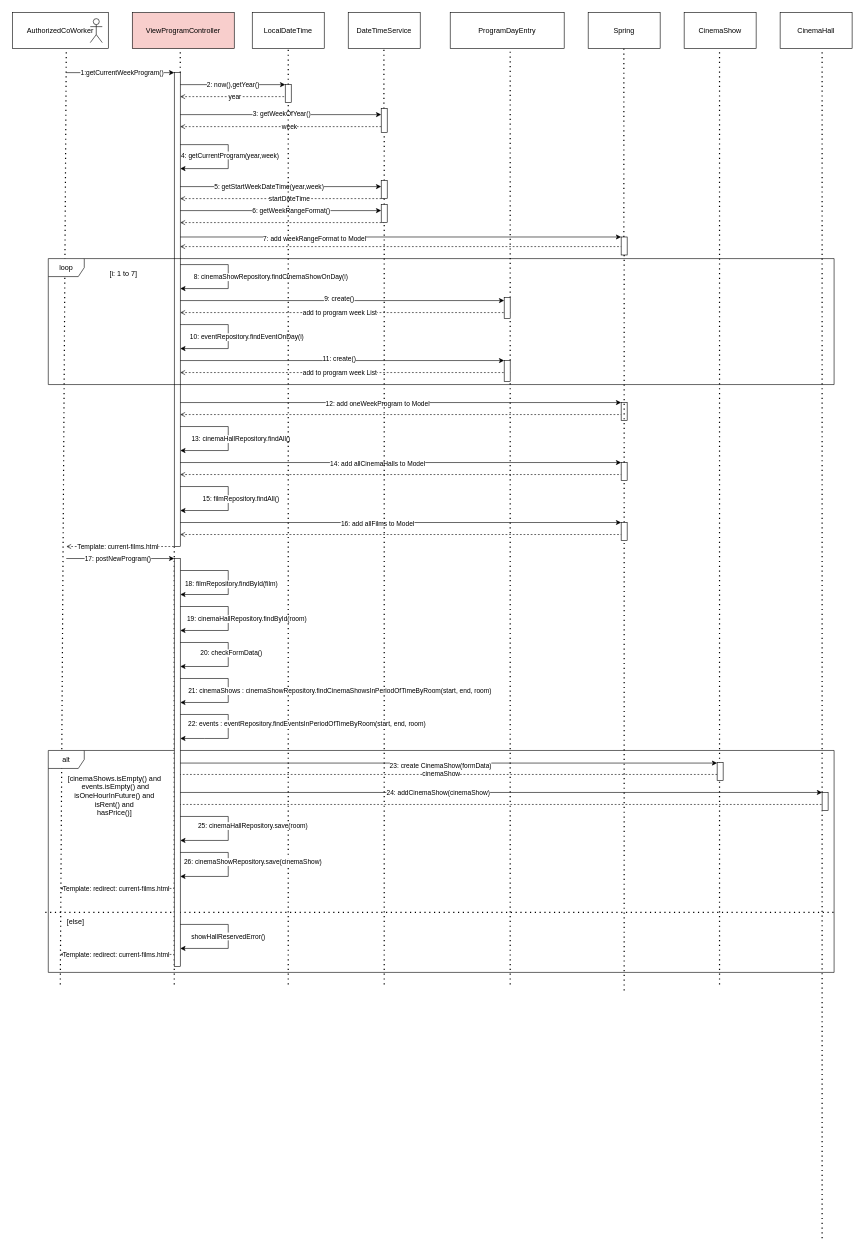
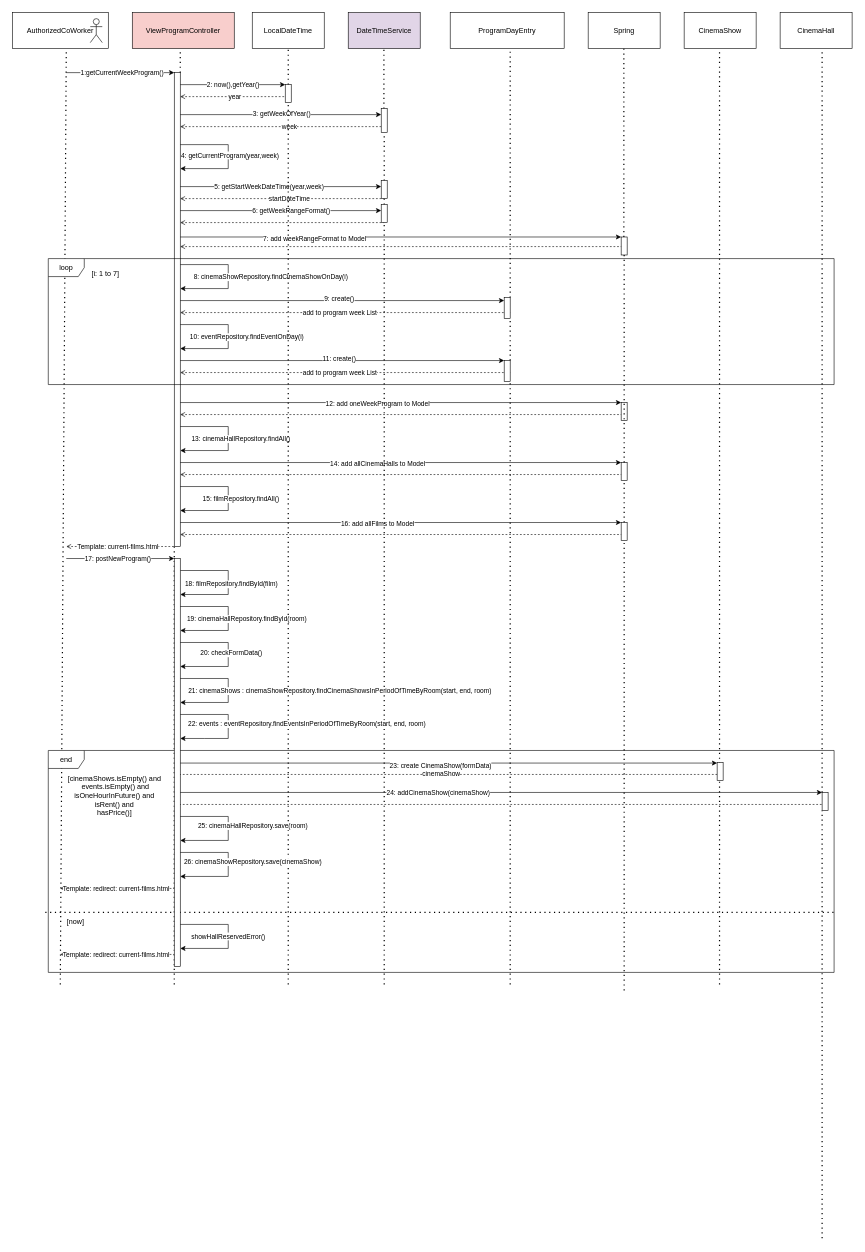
(384, 30) -> (384, 30)
(123, 273) -> (105, 273)
(66, 759) -> (66, 759)
(76, 921) -> (76, 921)
